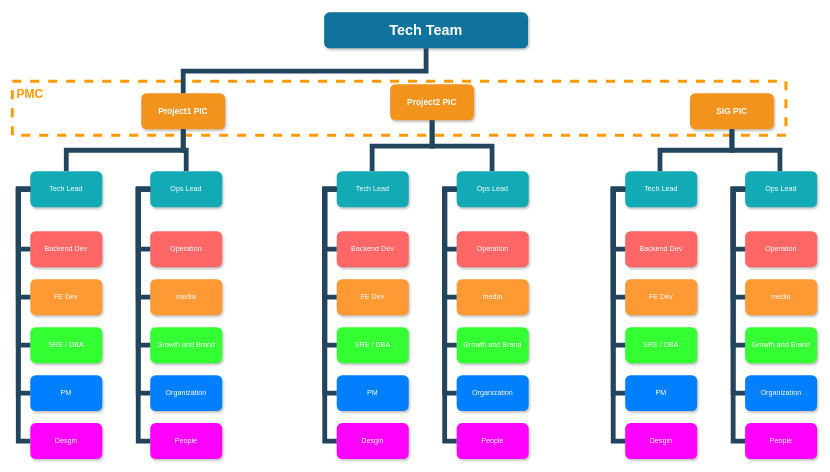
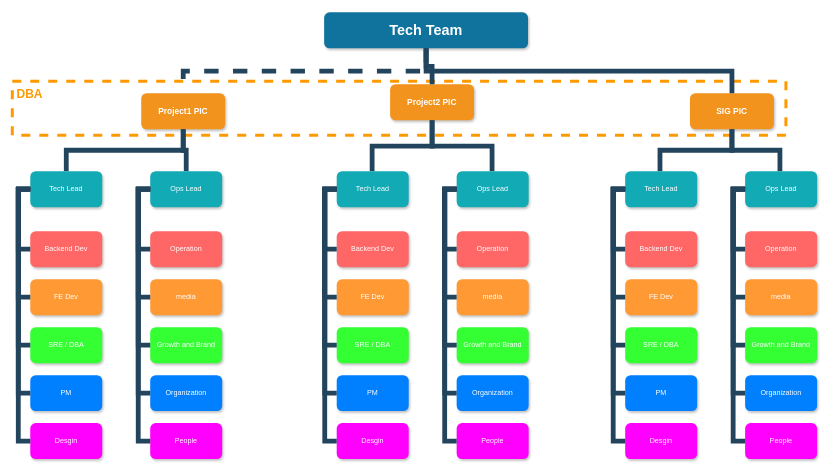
(398, 71) -> (398, 71)
none -> (591, 71)
none -> (432, 73)
(20, 92) -> (20, 92)
